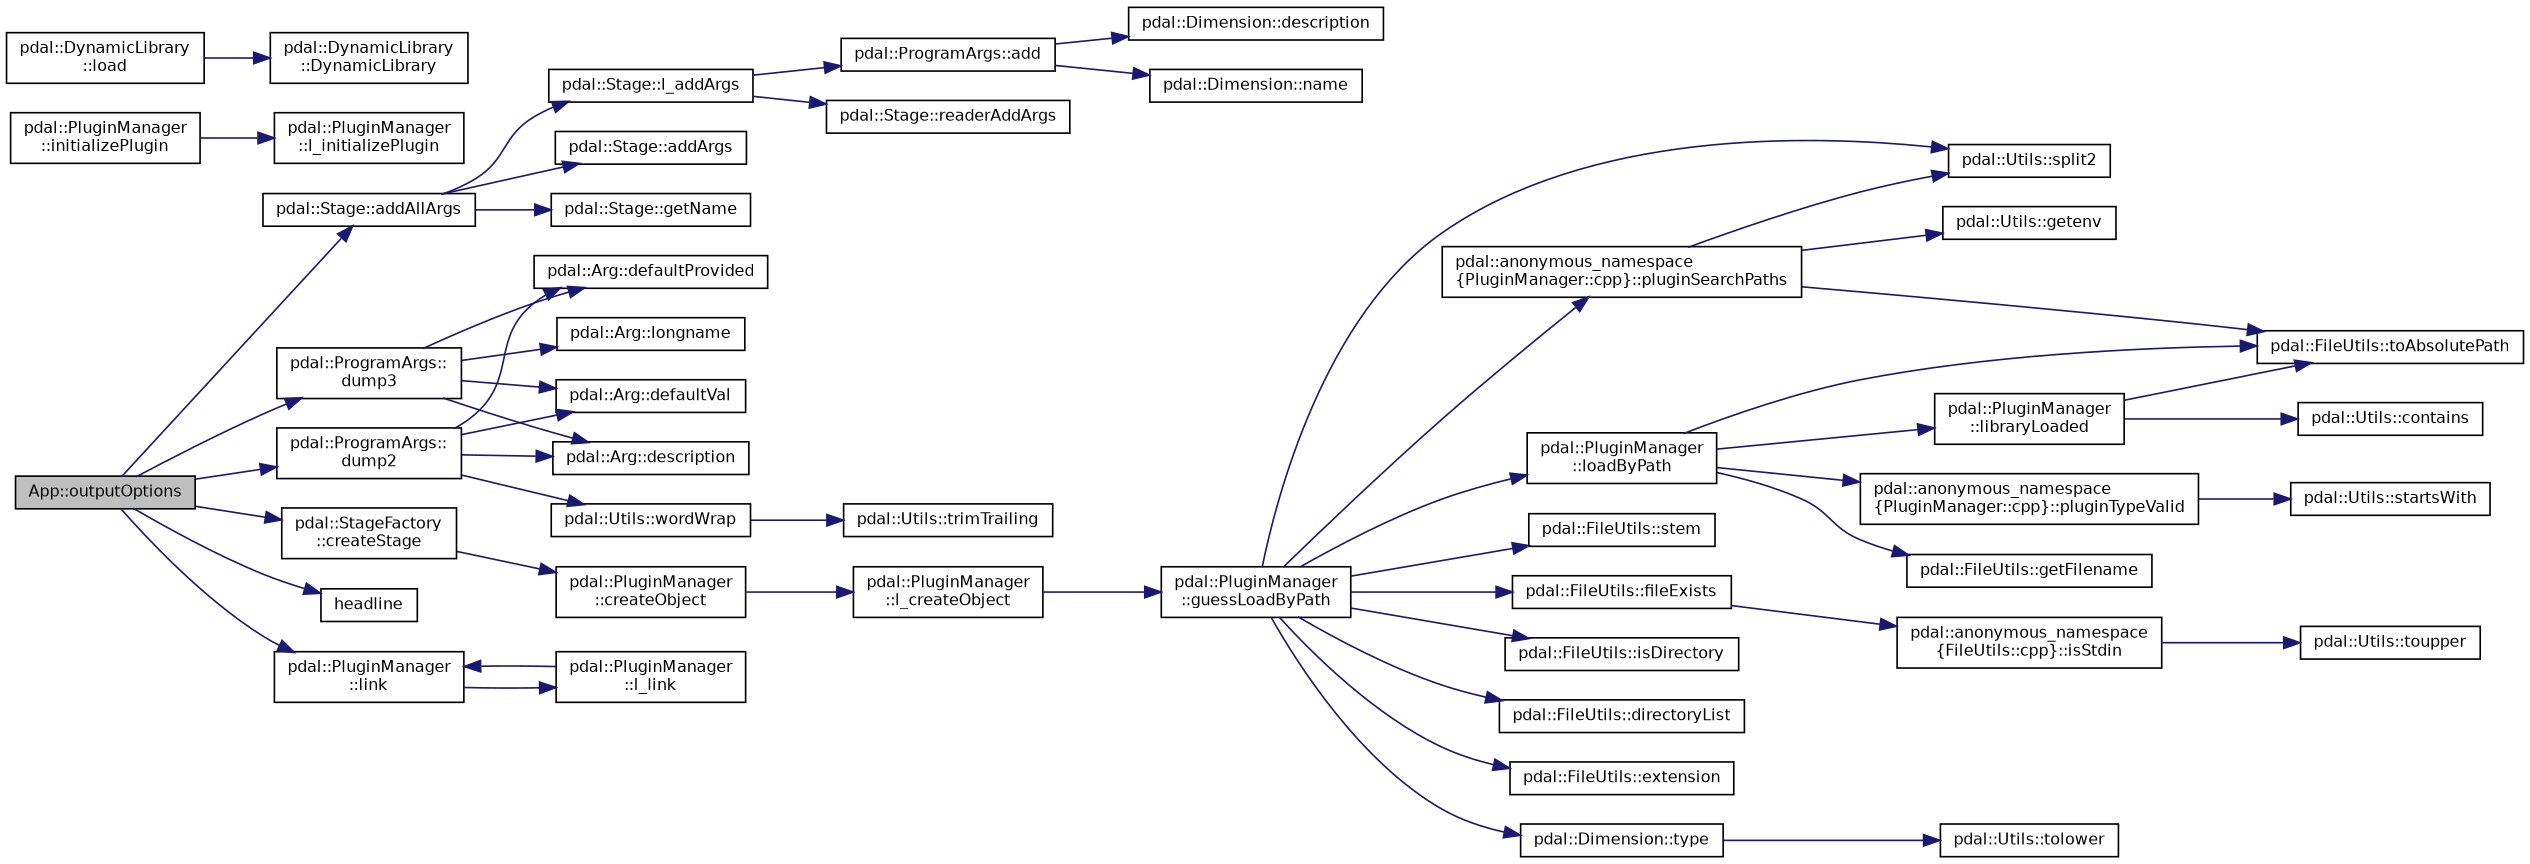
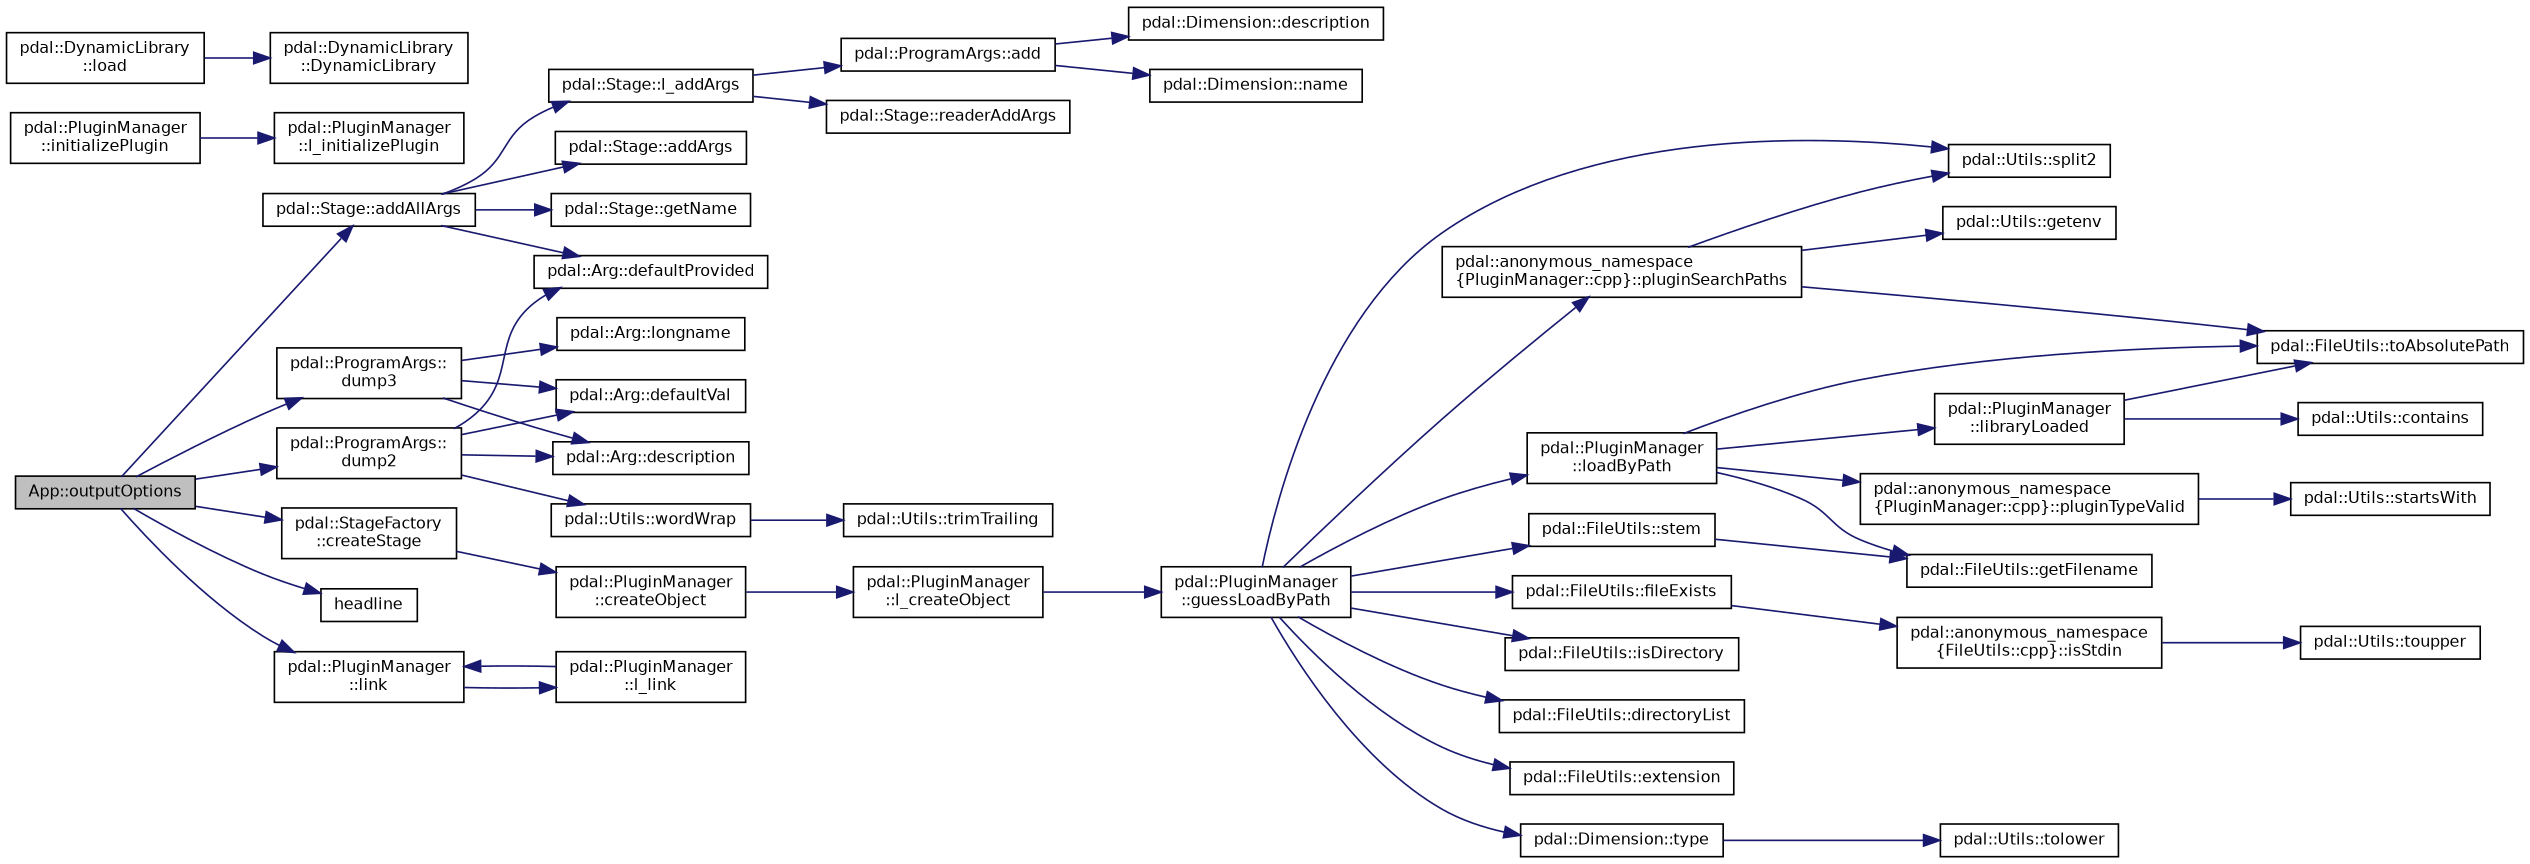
(495, 318) -> (502, 239)
none -> (1803, 548)
